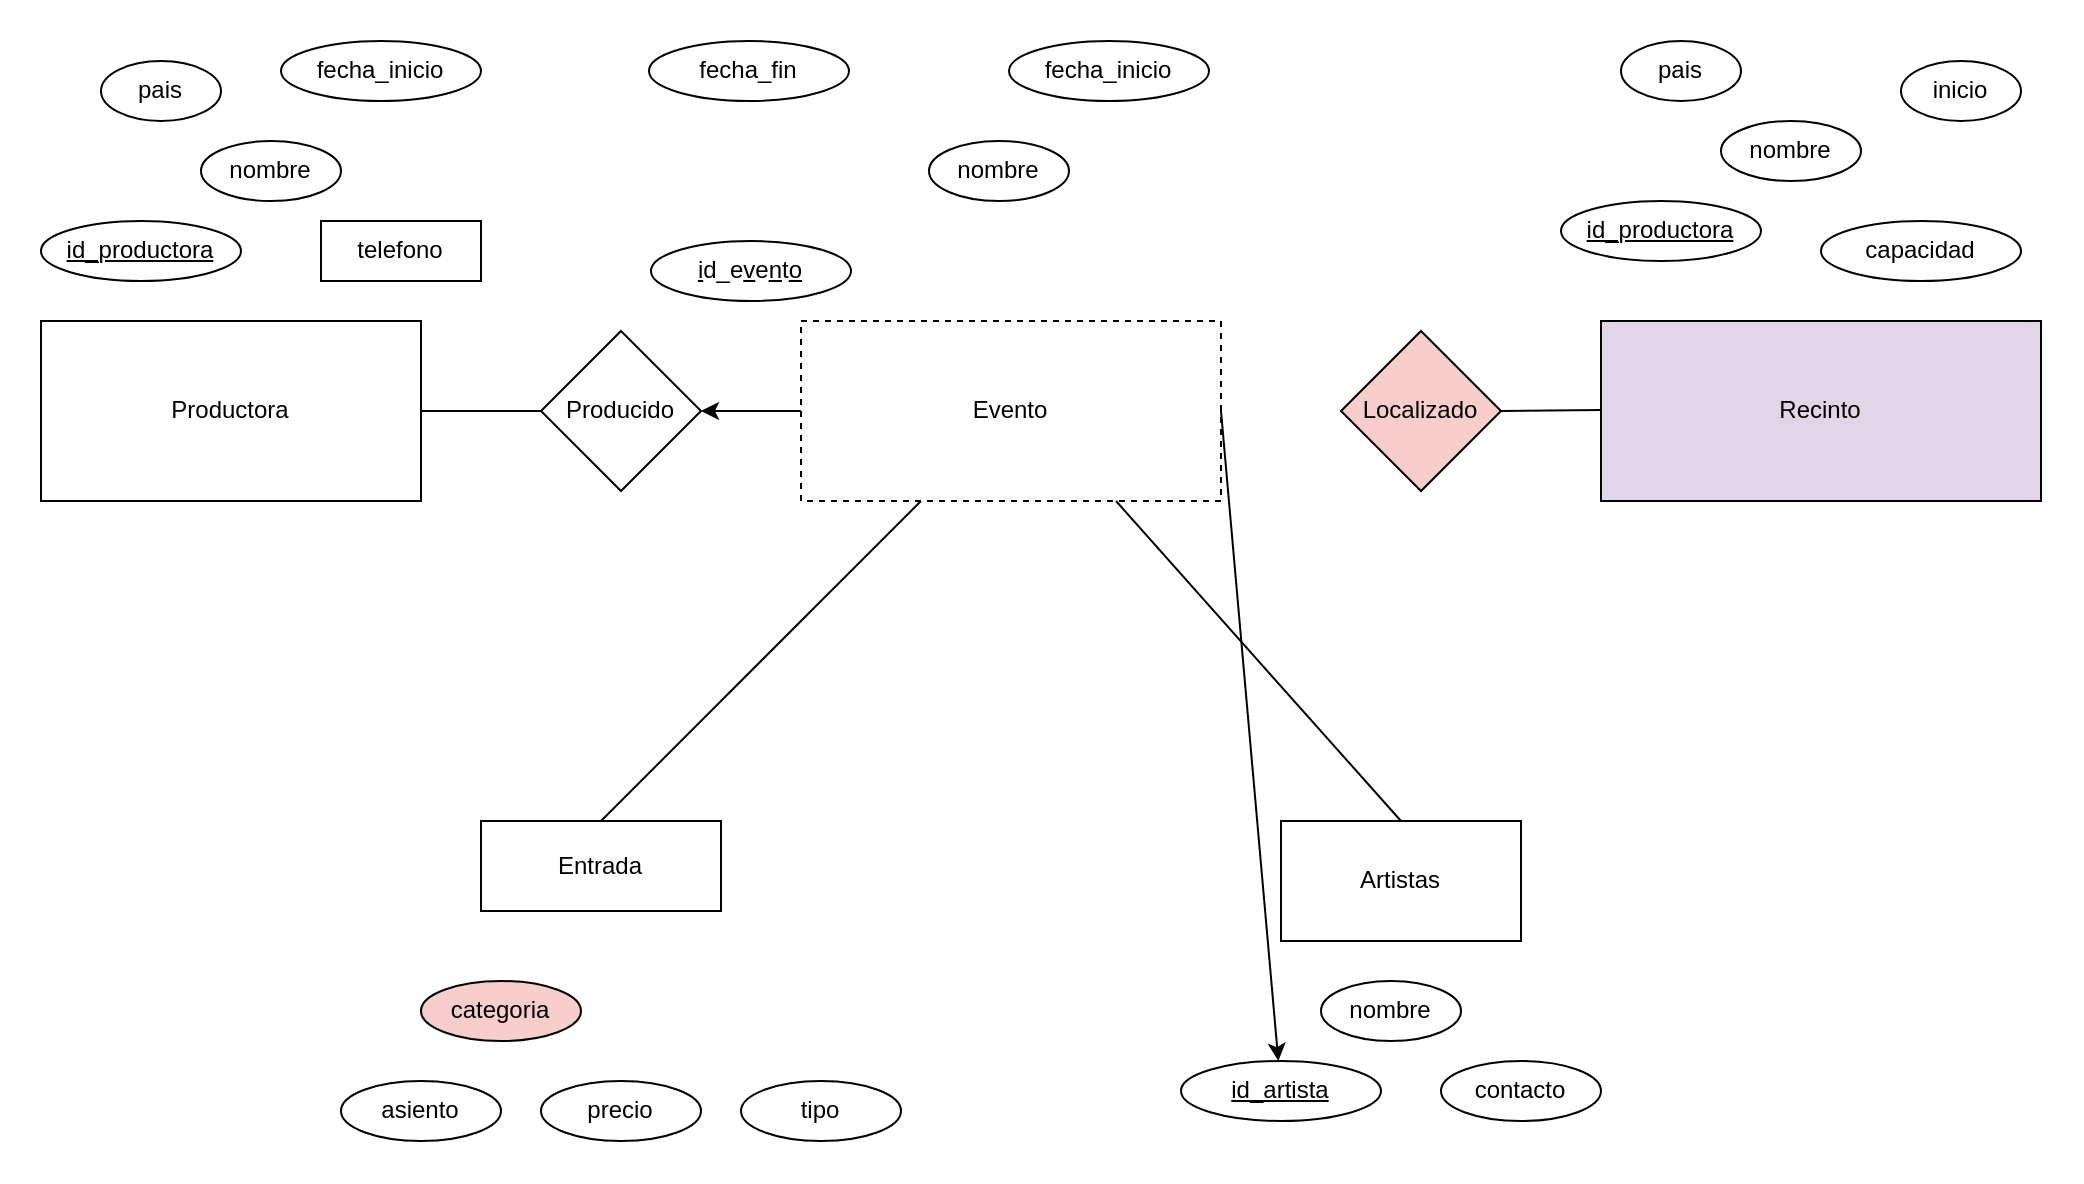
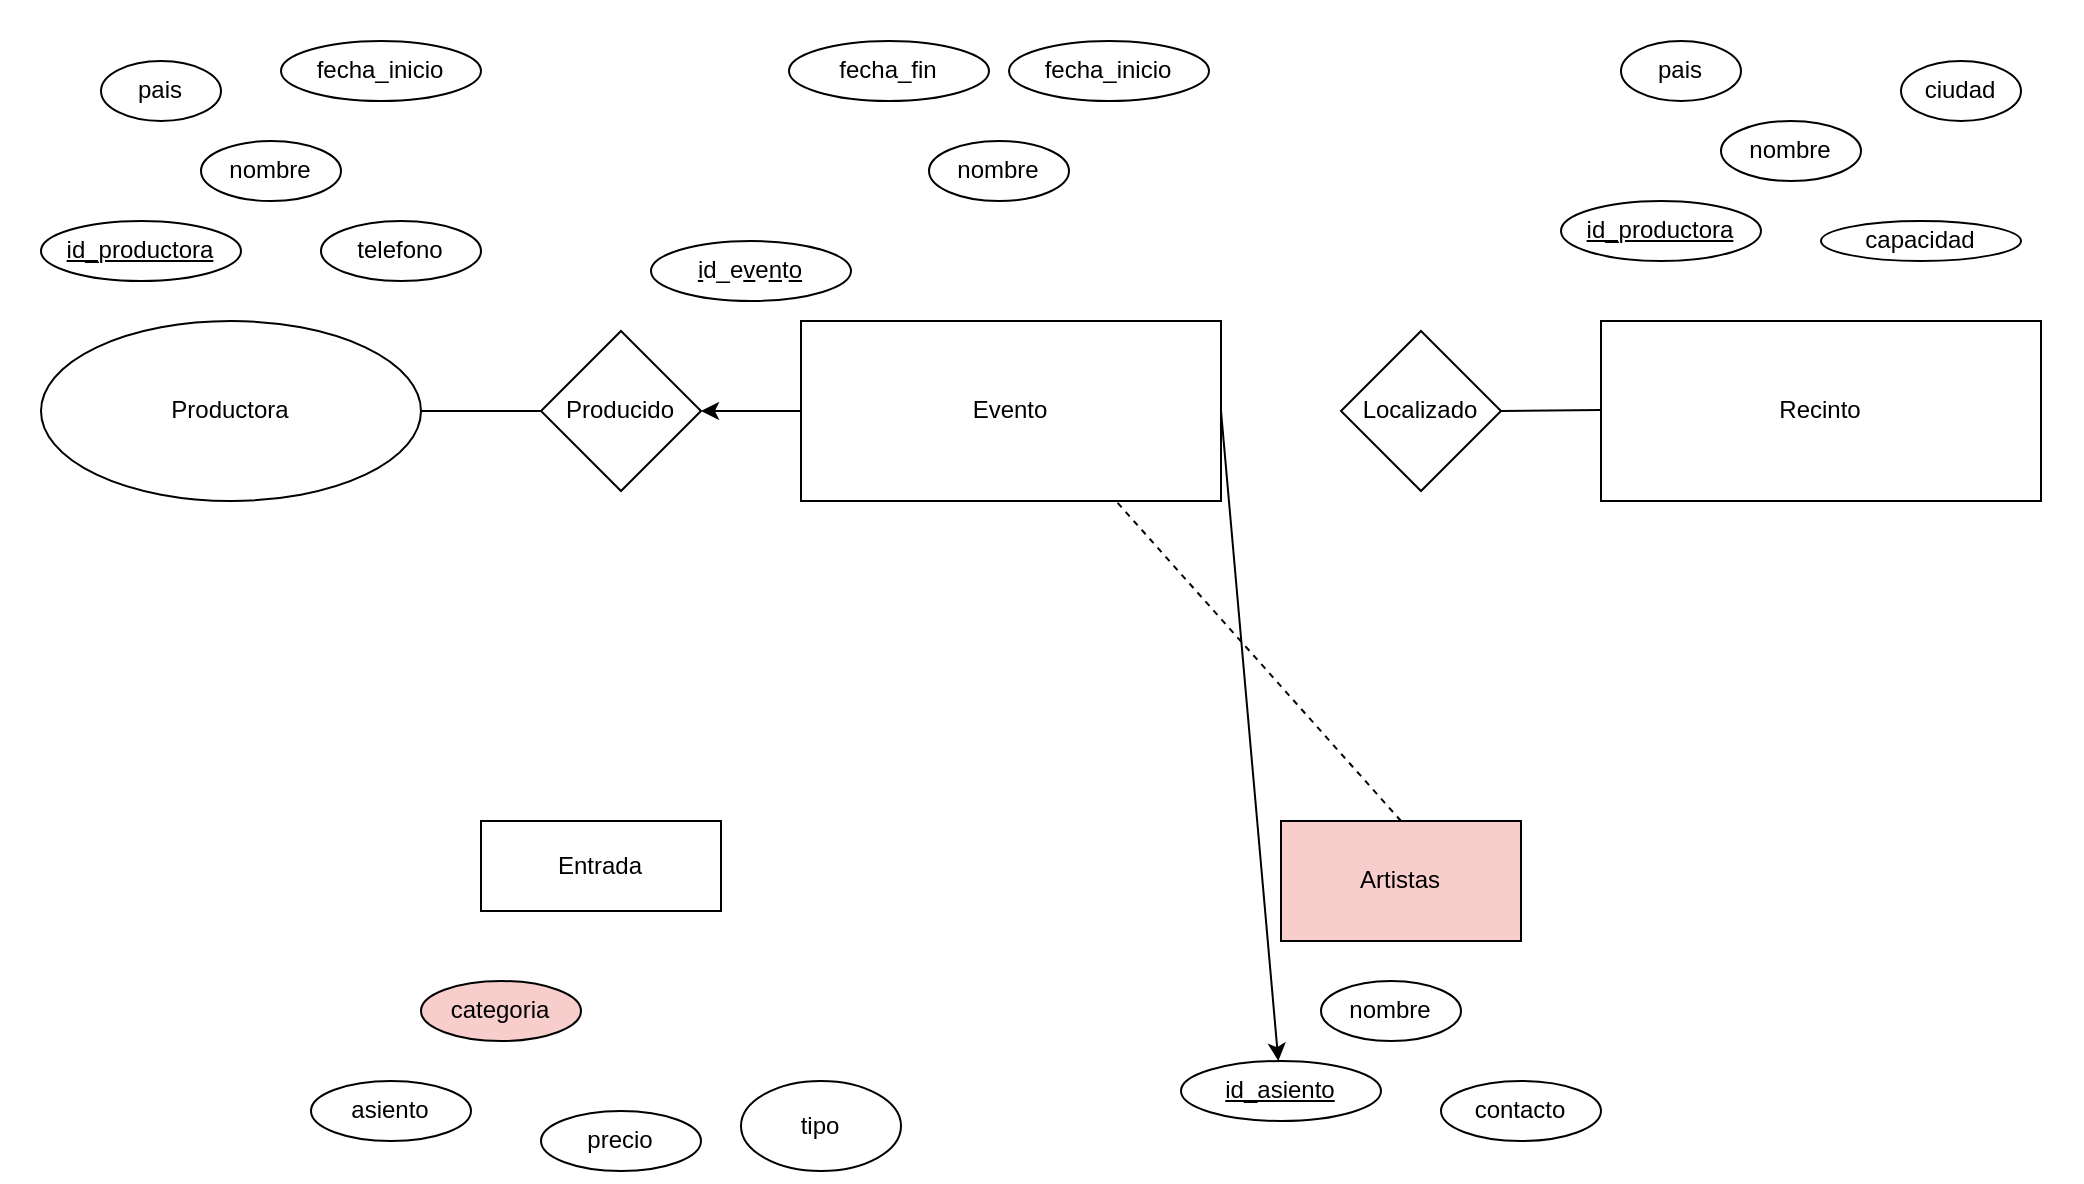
(749, 71) -> (889, 71)
(1961, 91) -> (1961, 91)
(401, 251) -> (401, 251)
(1921, 251) -> (1921, 241)
(231, 411) -> (231, 411)
(1011, 411) -> (1011, 411)
(1421, 411) -> (1421, 411)
(1821, 411) -> (1821, 411)
(761, 661) -> none
(1322, 733) -> (1322, 733)
(1401, 881) -> (1401, 881)
(1281, 1091) -> (1281, 1091)
(1521, 1091) -> (1521, 1111)
(421, 1111) -> (391, 1111)
(621, 1111) -> (621, 1141)
(821, 1111) -> (821, 1126)
